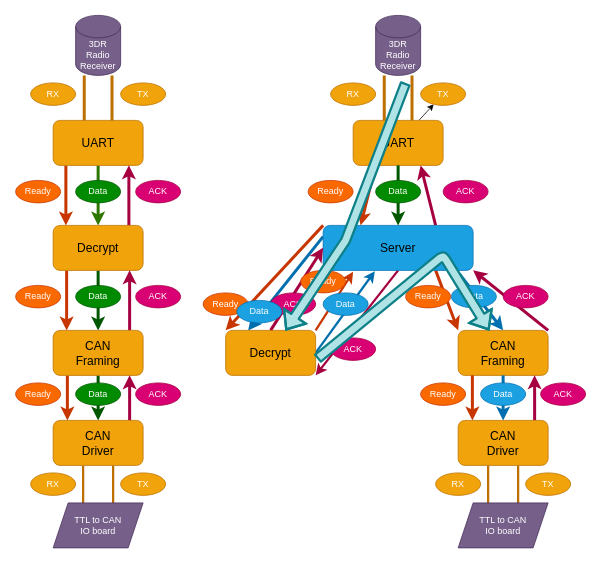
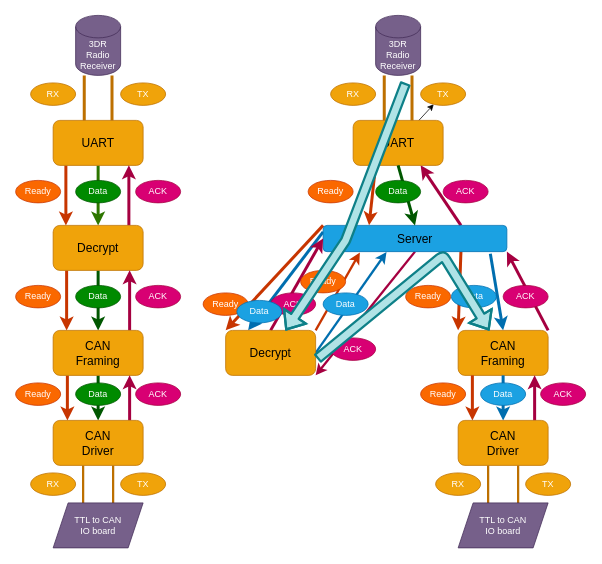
(398, 248) -> (415, 239)
